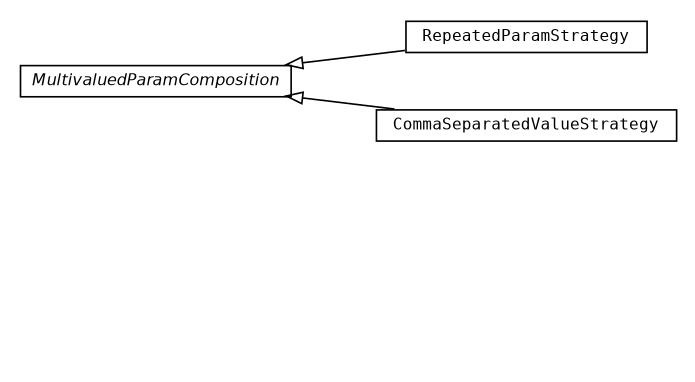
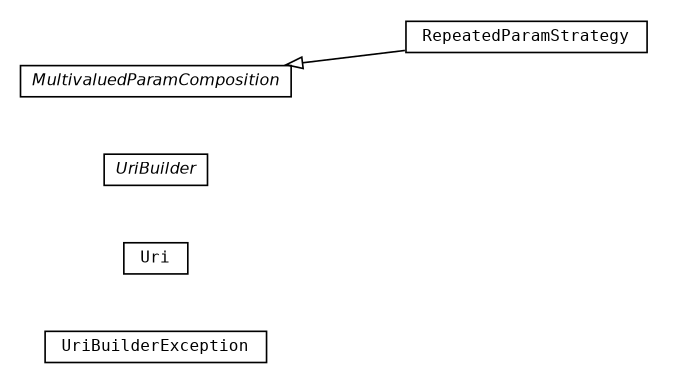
(526, 125) -> none
none -> (155, 169)
none -> (155, 258)
none -> (155, 346)
